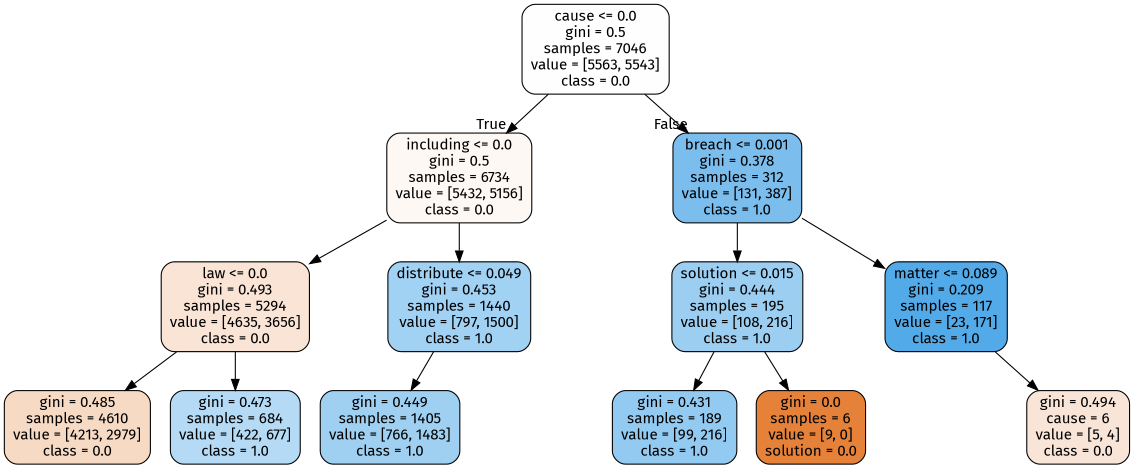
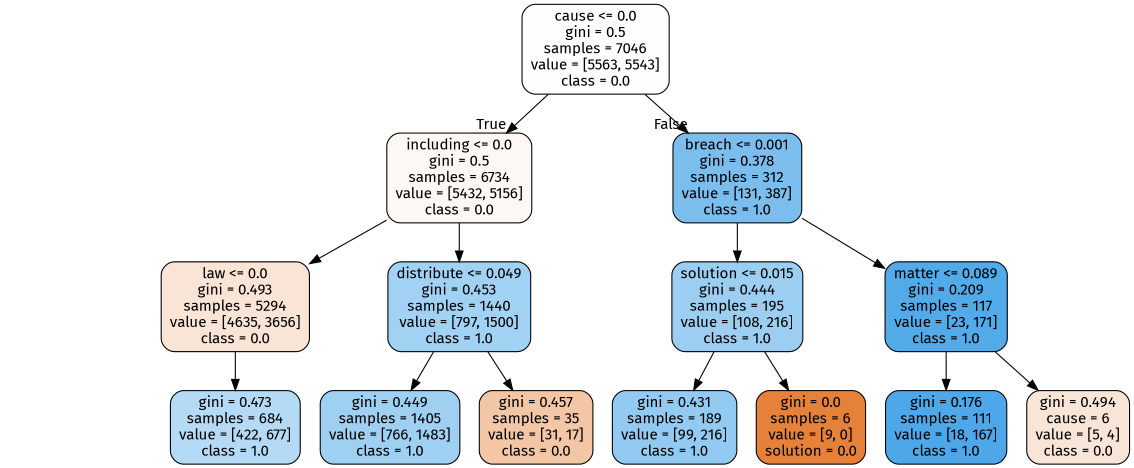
(77, 427) -> none
none -> (536, 427)
none -> (946, 427)
